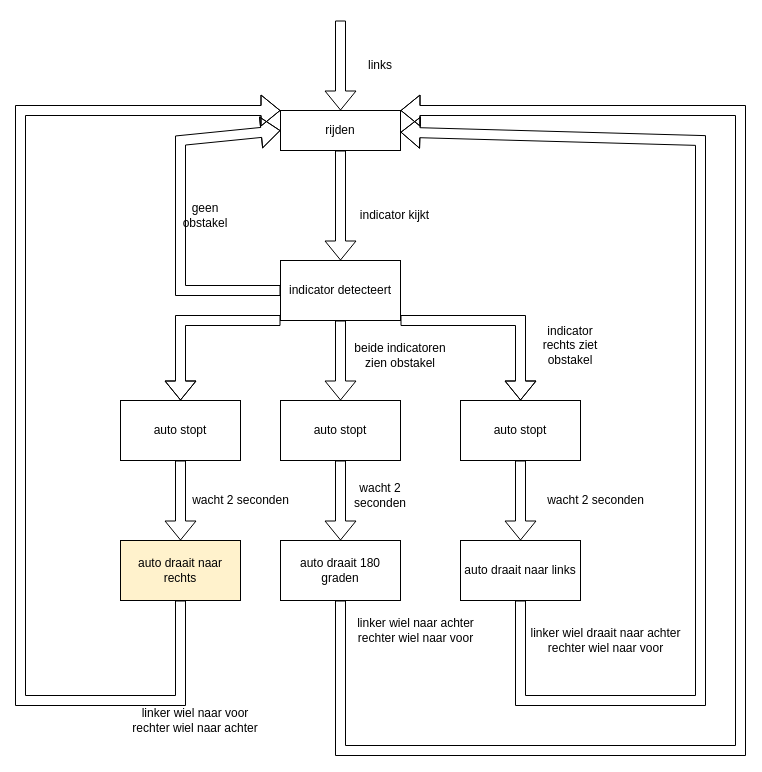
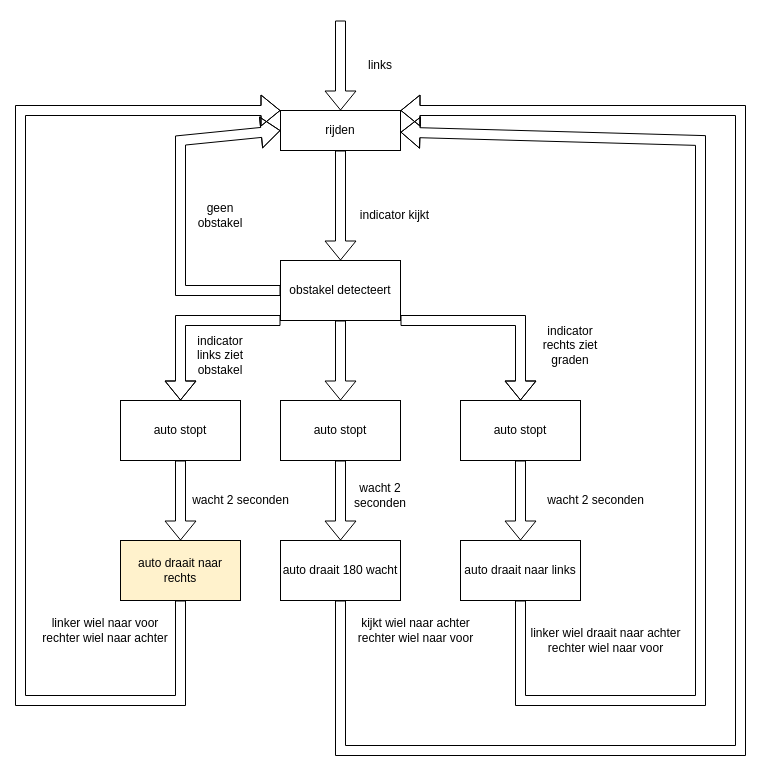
(206, 216) -> (221, 216)
(341, 291) -> (341, 291)
(571, 346) -> (571, 346)
none -> (221, 356)
(401, 356) -> none
(341, 571) -> (341, 571)
(416, 631) -> (416, 631)
(196, 721) -> (106, 631)
